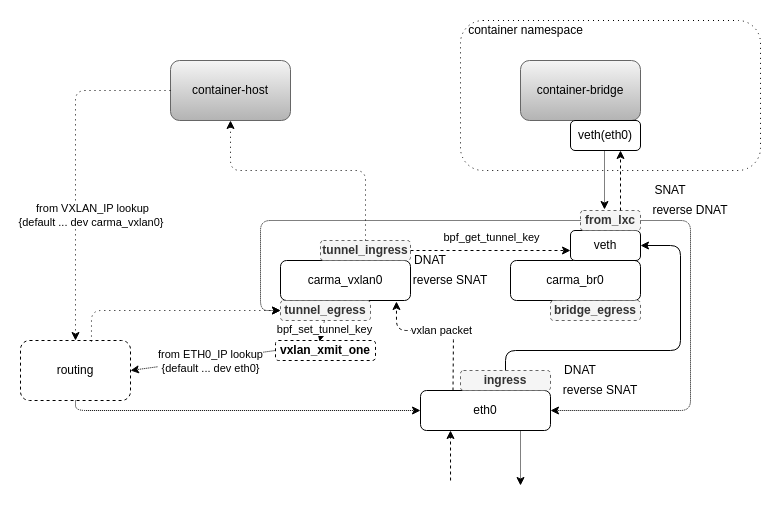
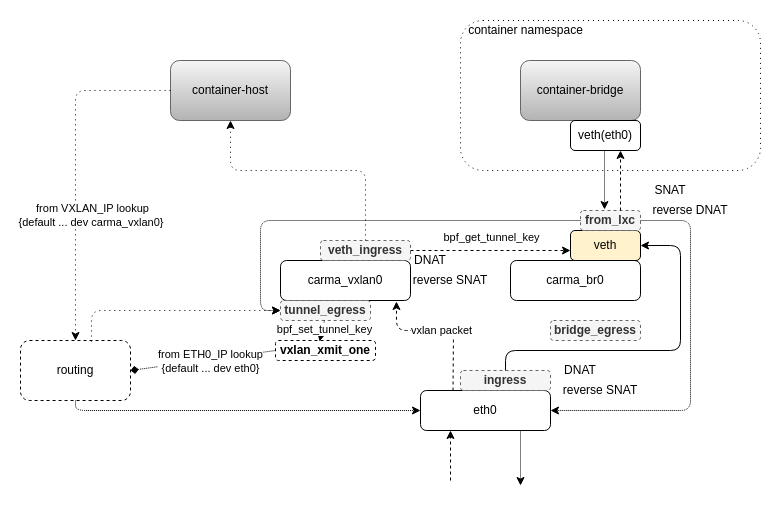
(606, 246) -> (606, 246)
(366, 251) -> (366, 251)
(596, 311) -> (596, 331)
(139, 369) -> (139, 369)
